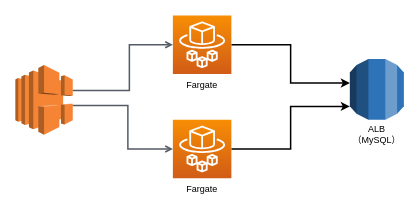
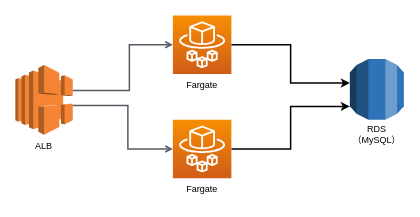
(377, 135) -> (377, 135)
none -> (44, 146)
